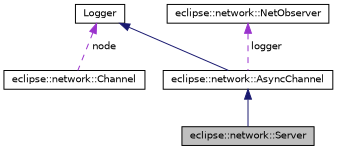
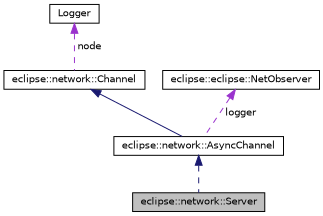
(248, 14) -> (241, 80)
(179, 49) -> (141, 115)
(248, 113) -> (199, 179)
